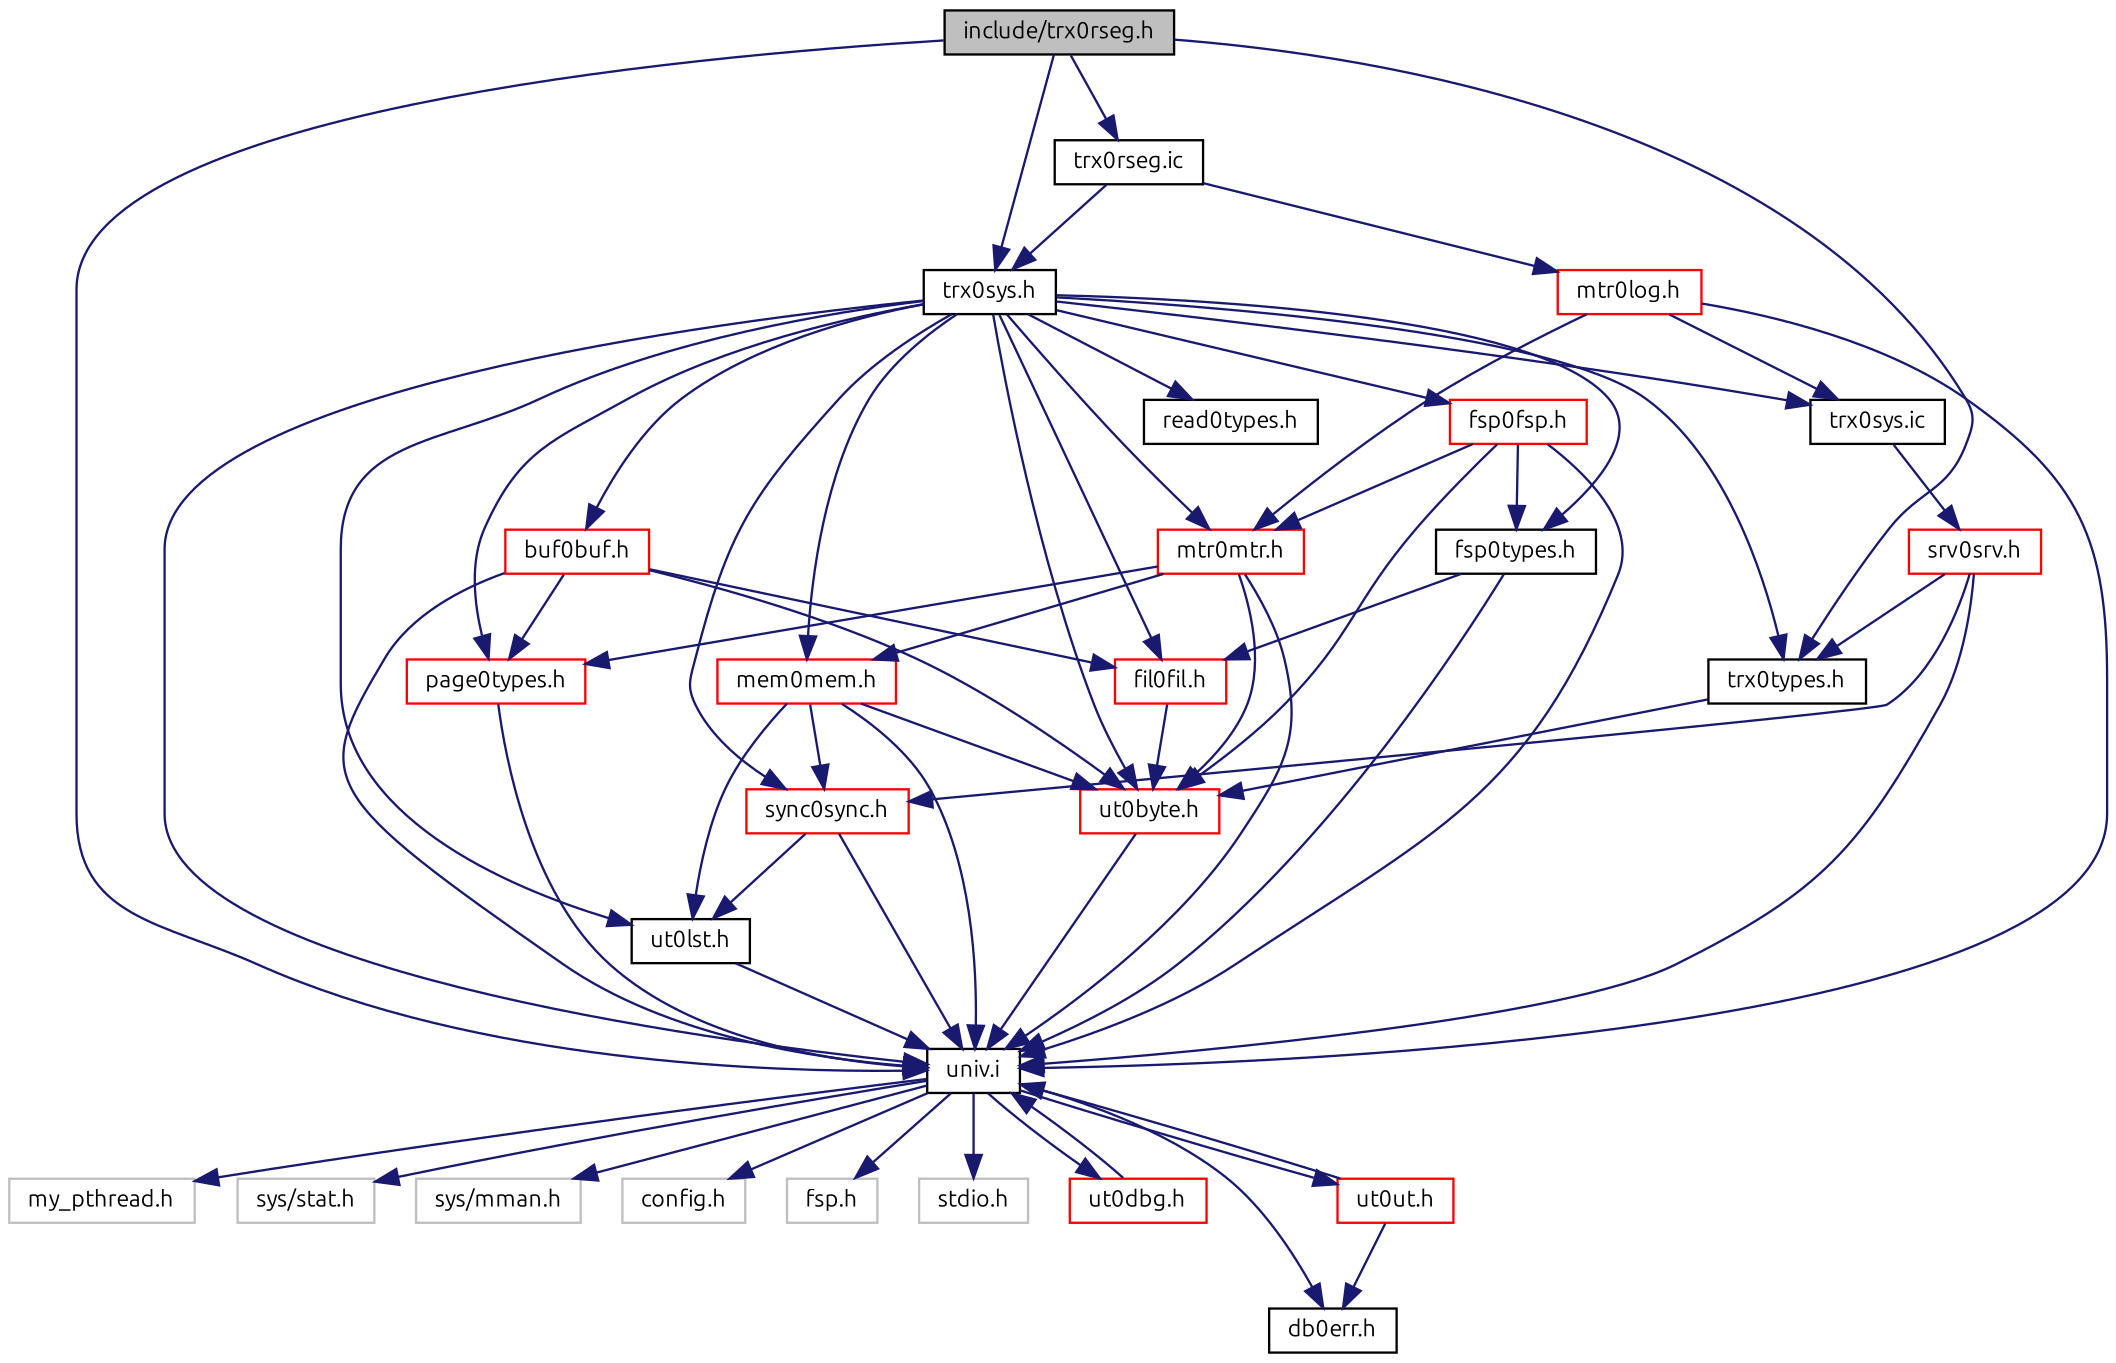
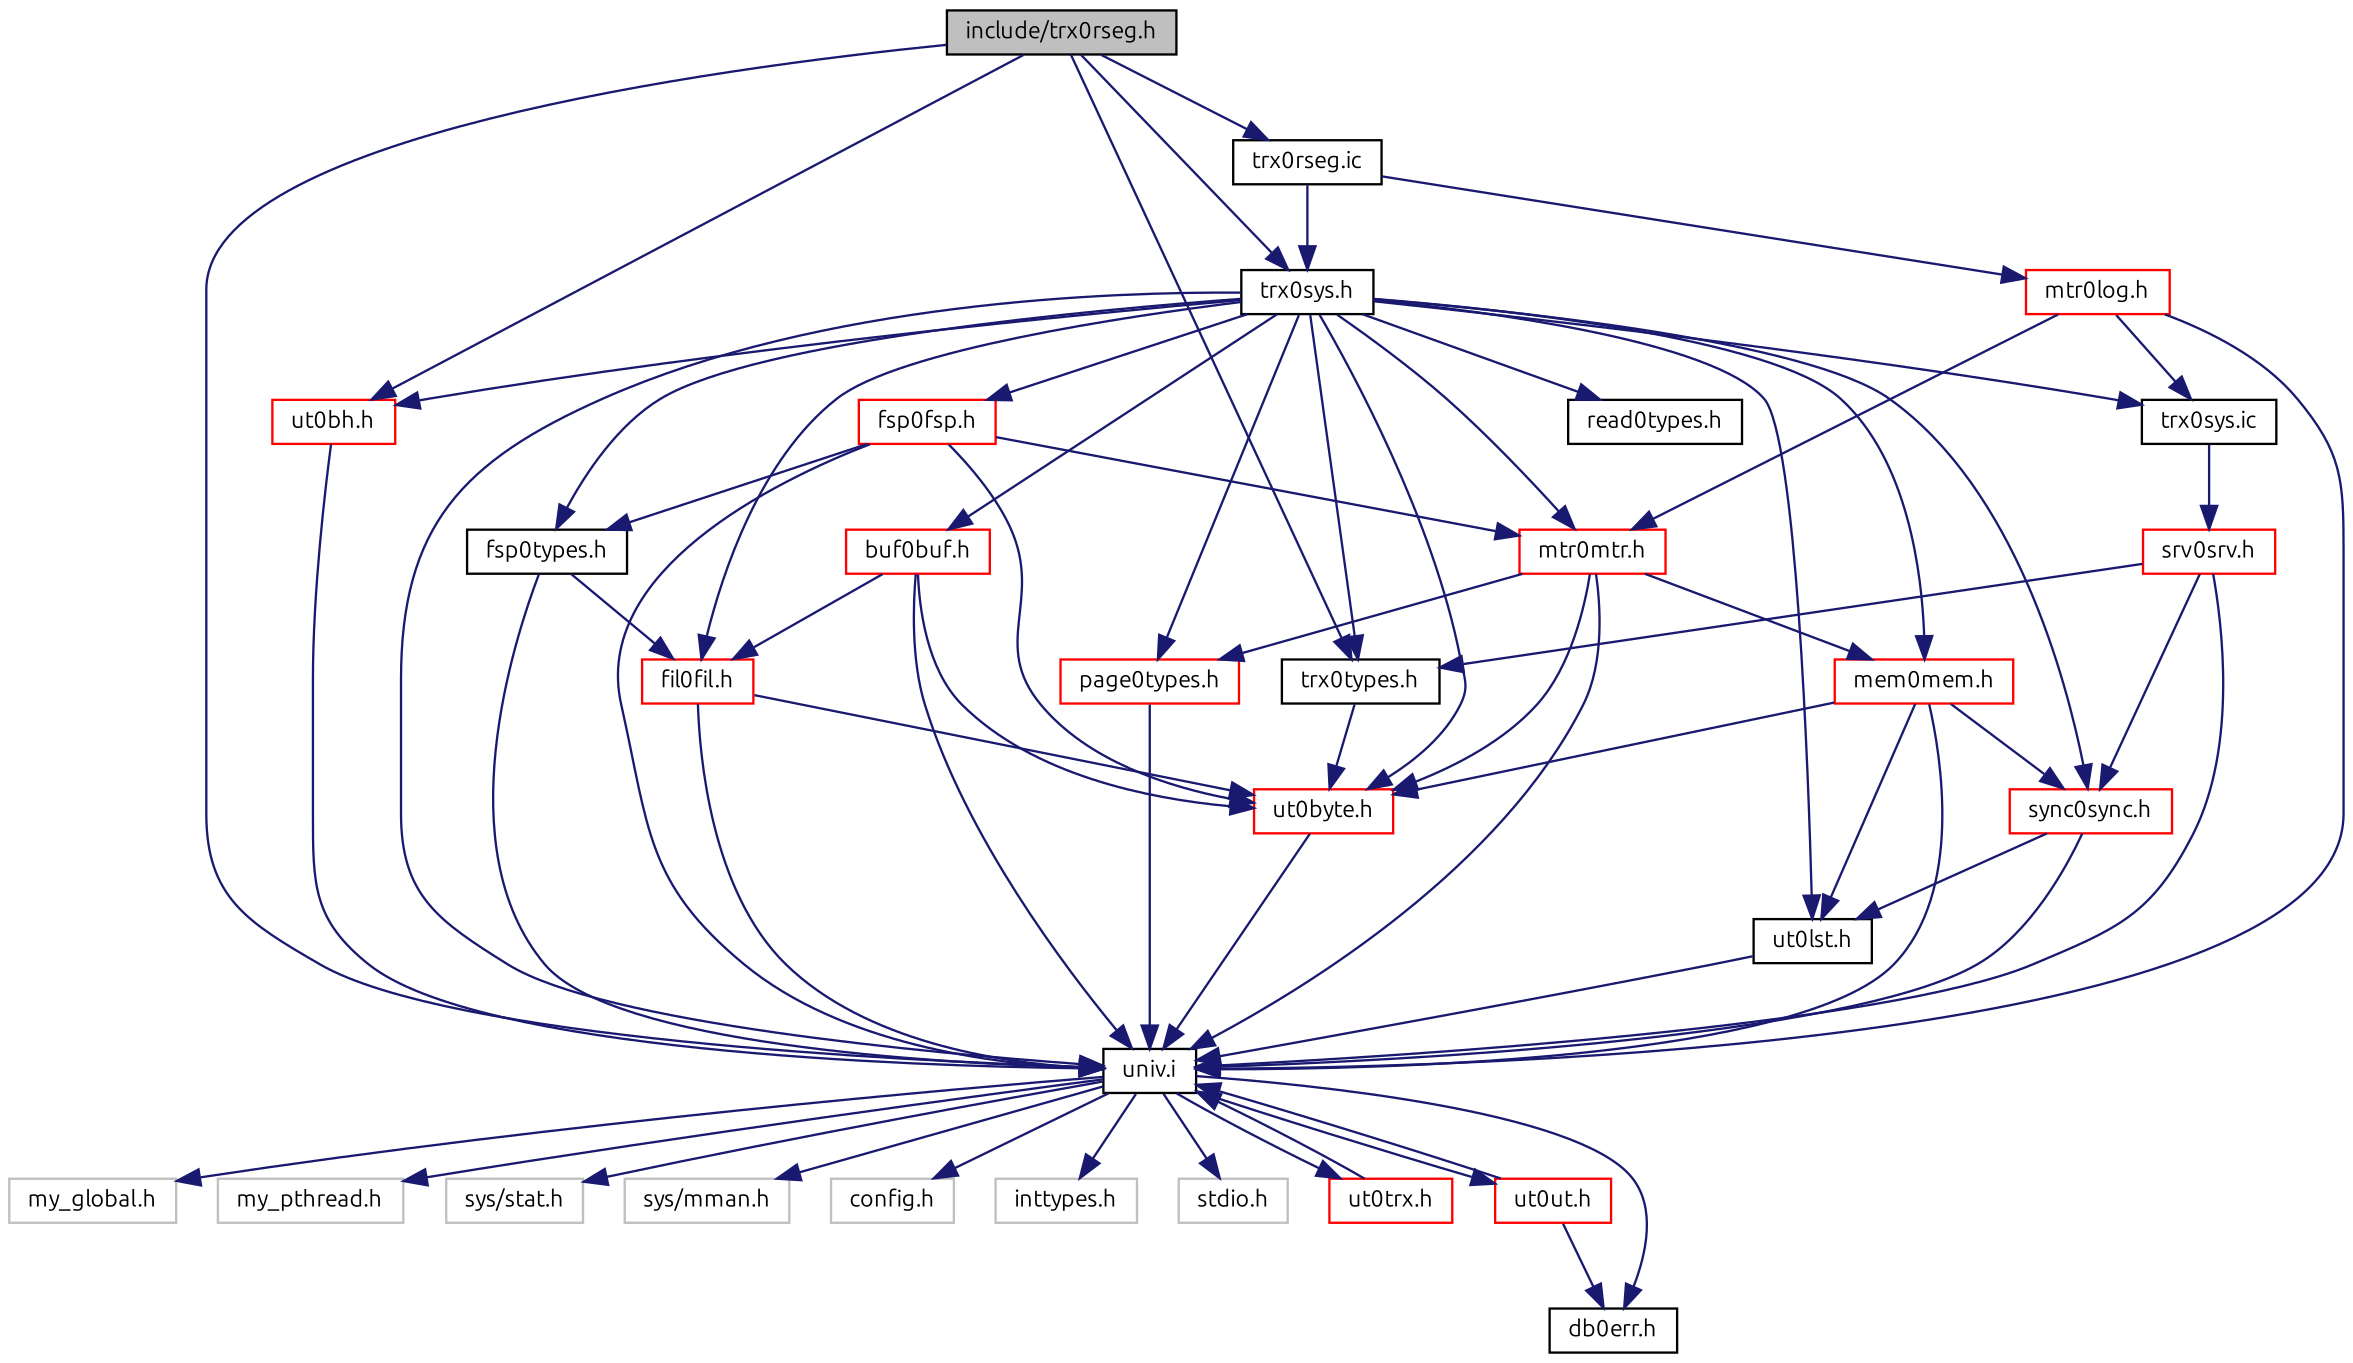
none -> (334, 422)
(543, 607) -> none
none -> (800, 976)
none -> (93, 1201)
(832, 1201) -> (1066, 1201)
(1138, 1201) -> (1391, 1201)
